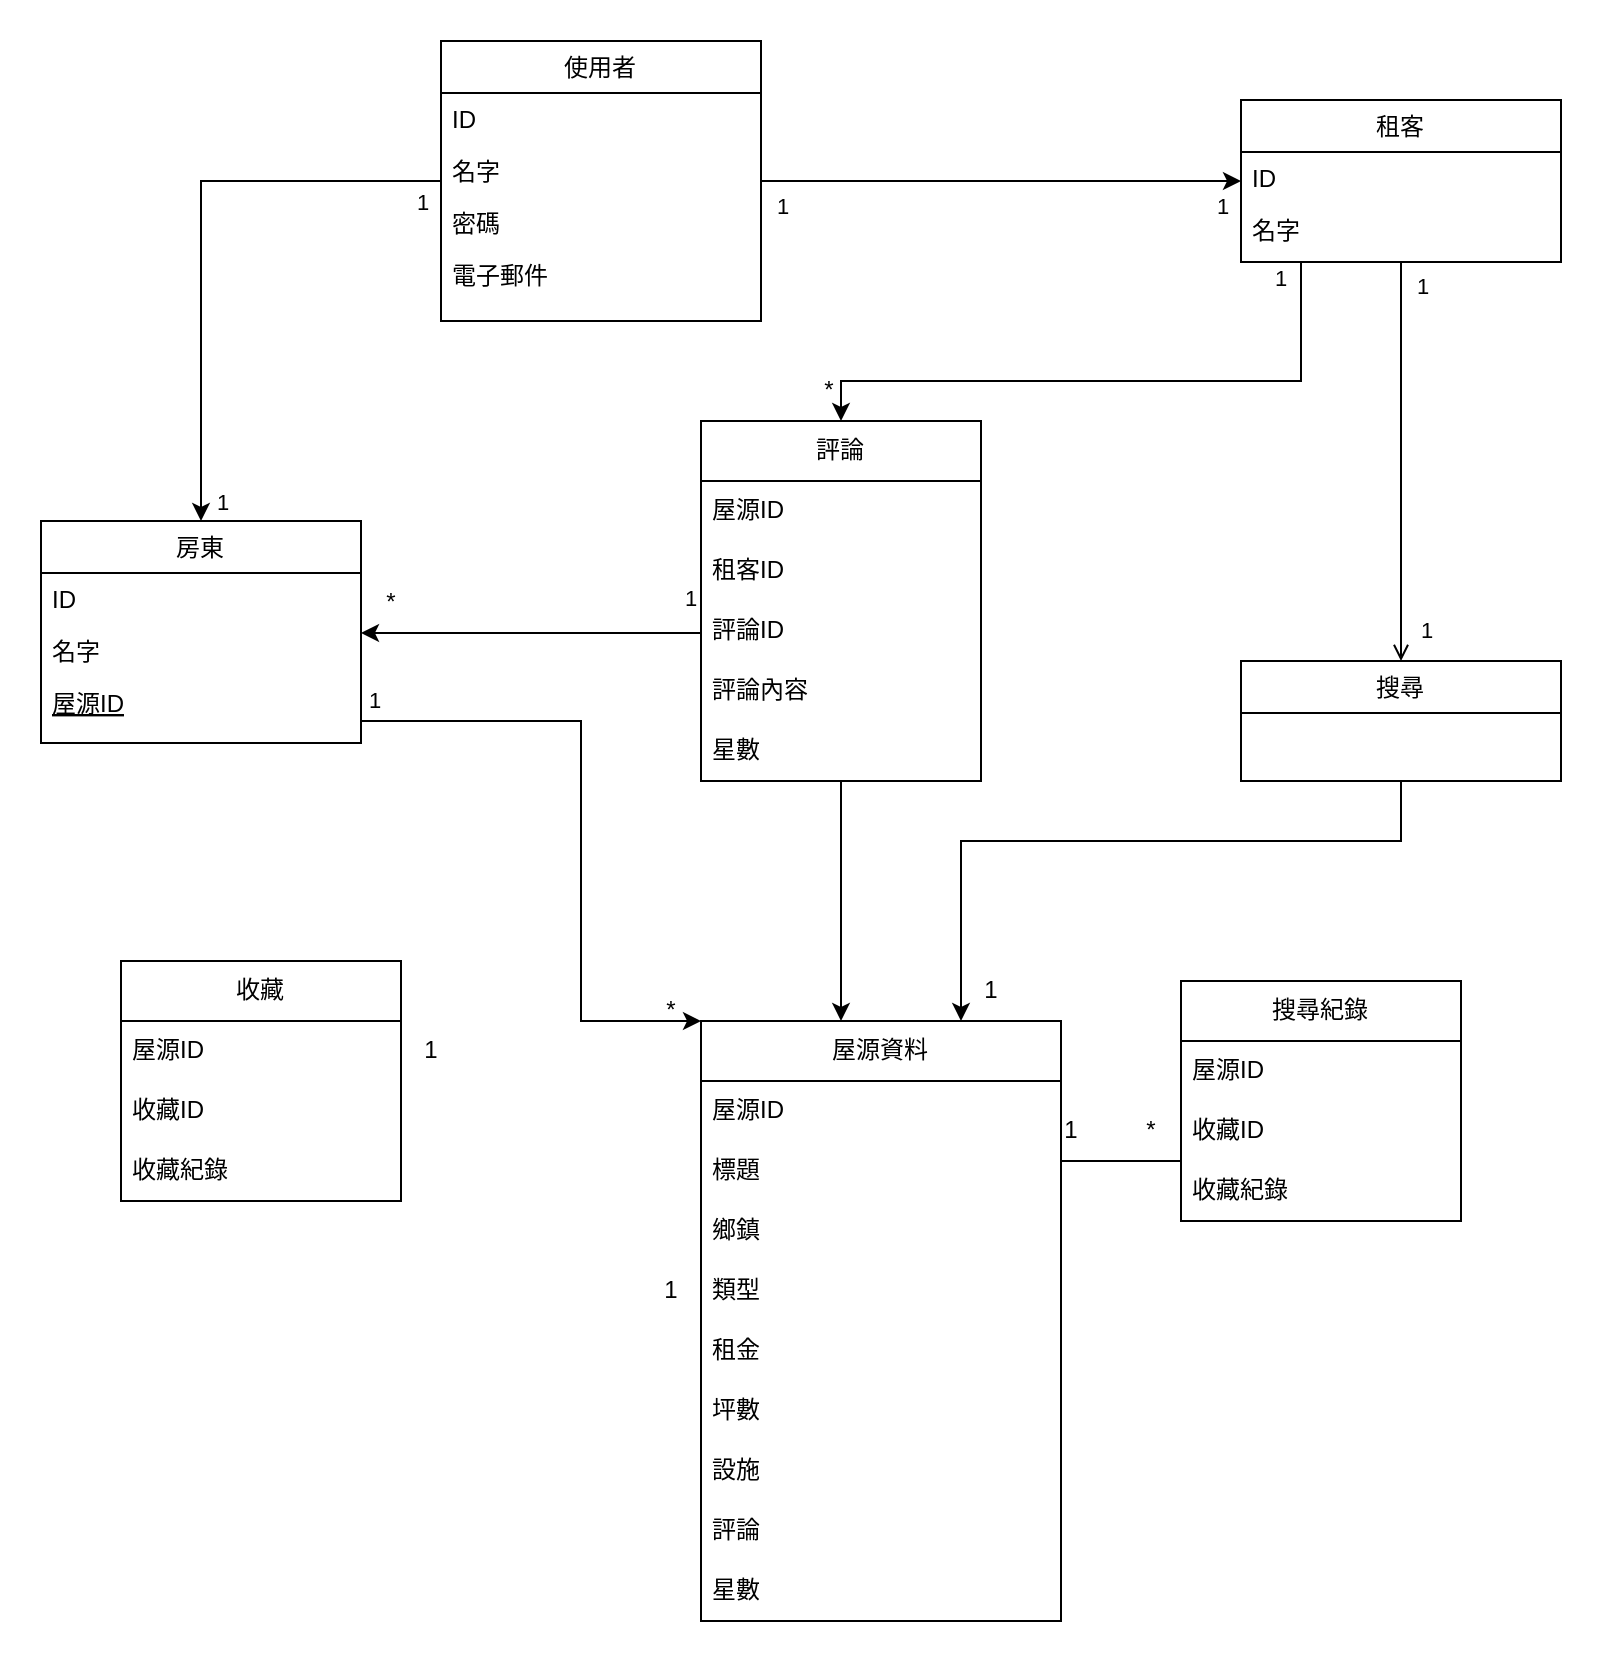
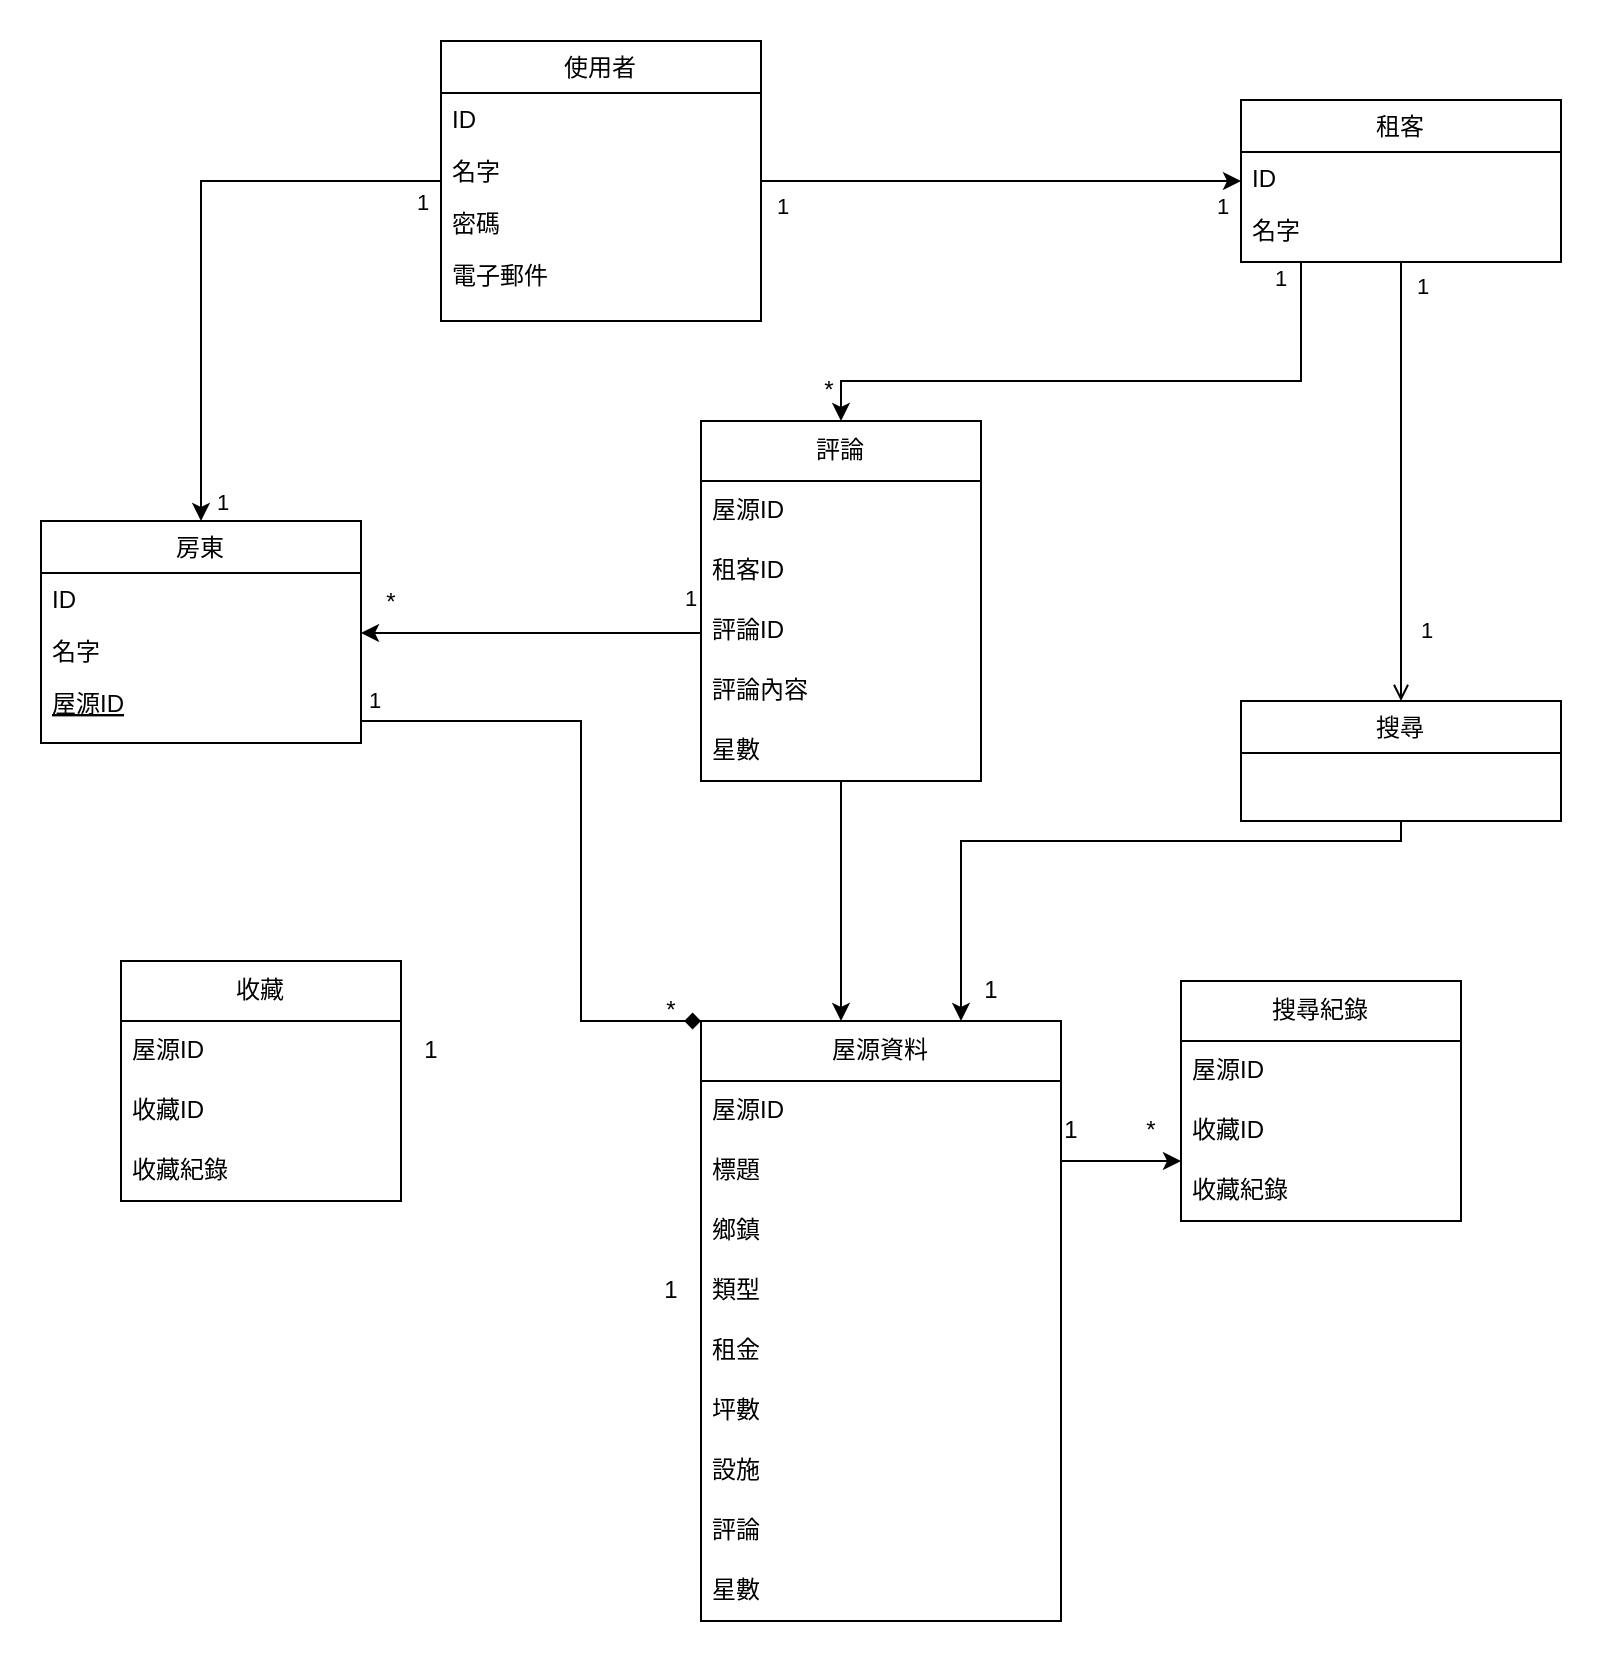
(1401, 721) -> (1401, 761)
(685, 1021) -> (684, 1021)
(1171, 1161) -> (1166, 1161)
